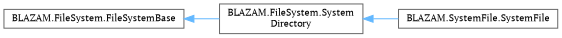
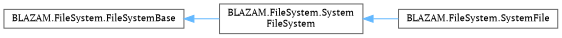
(291, 19) -> (291, 19)
(478, 19) -> (478, 19)
